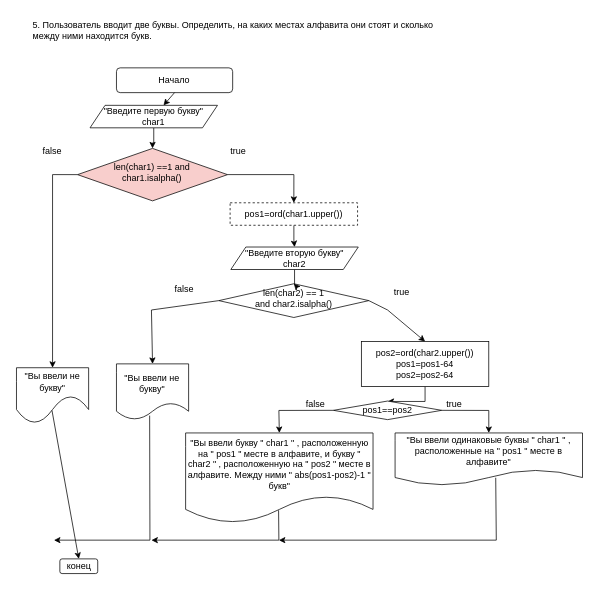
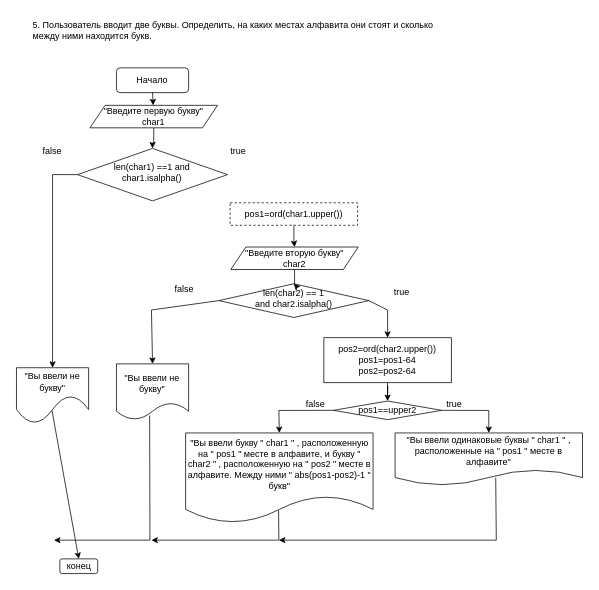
(174, 80) -> (152, 80)
(152, 175) -> (152, 175)
(261, 175) -> none
(425, 364) -> (387, 360)
(387, 411) -> (387, 411)
